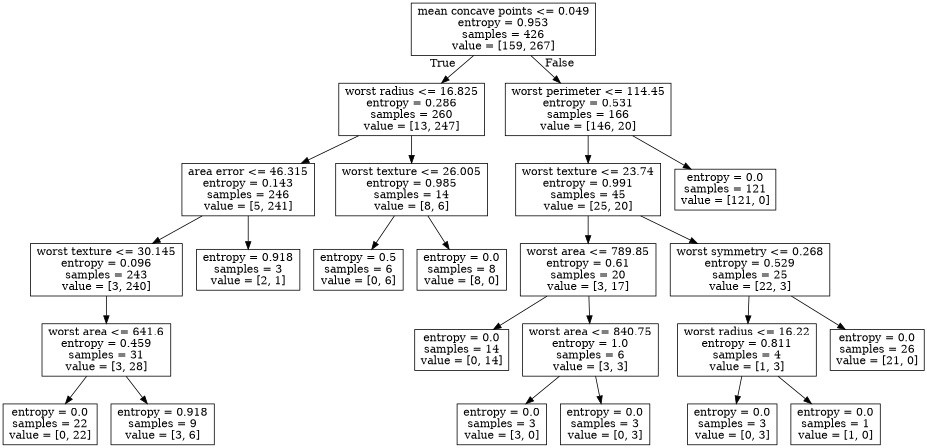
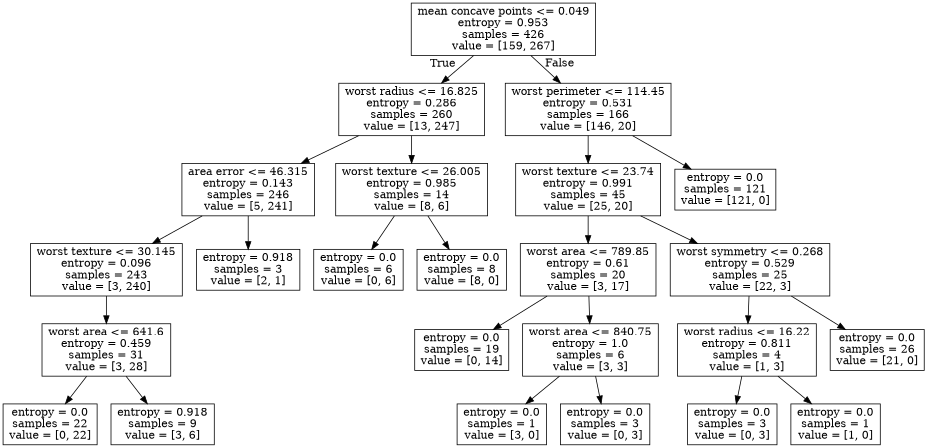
(358, 270) -> (358, 270)
(462, 350) -> (462, 350)
(502, 424) -> (502, 424)
